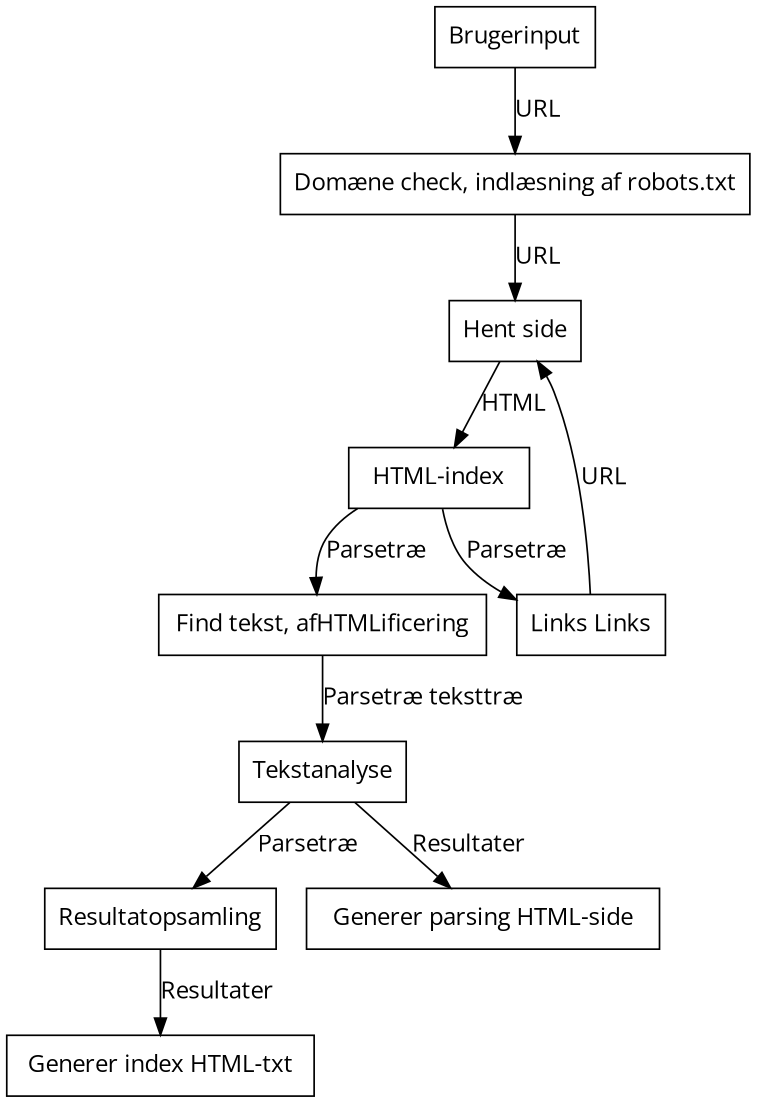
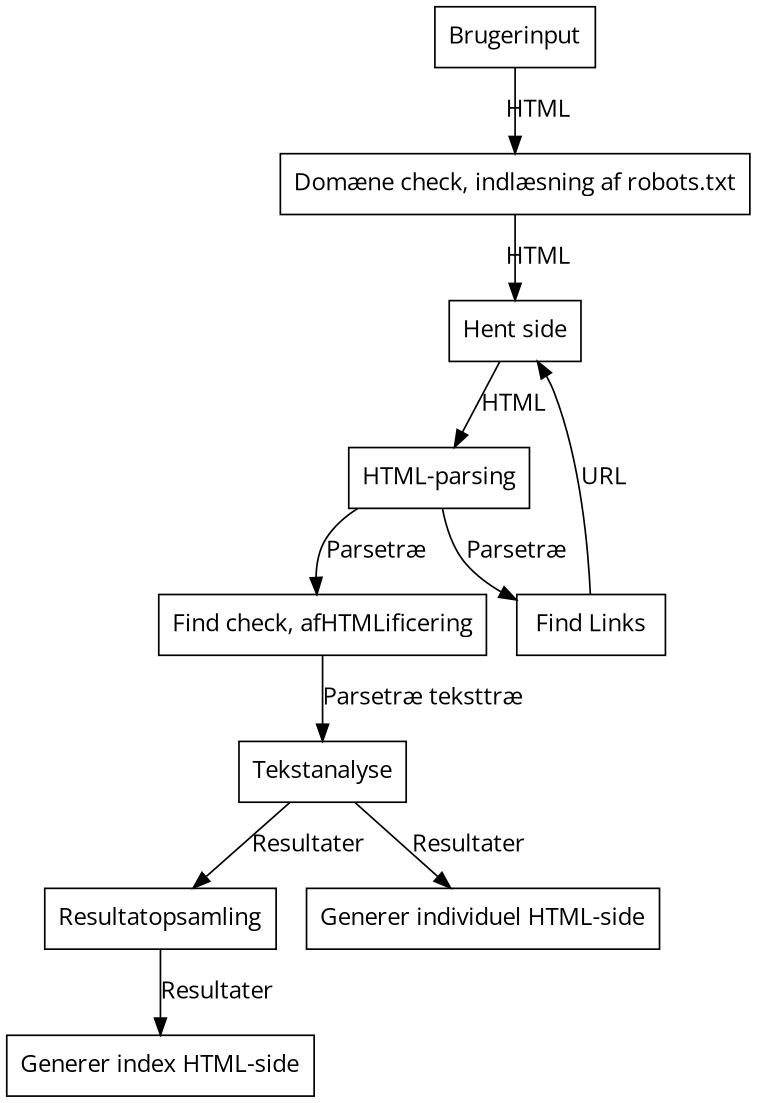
(539, 111) -> (539, 111)
(539, 258) -> (539, 258)
(439, 478) -> (439, 478)
(323, 625) -> (323, 625)
(591, 625) -> (591, 625)
(308, 845) -> (308, 845)
(483, 919) -> (483, 919)
(160, 1066) -> (160, 1066)
